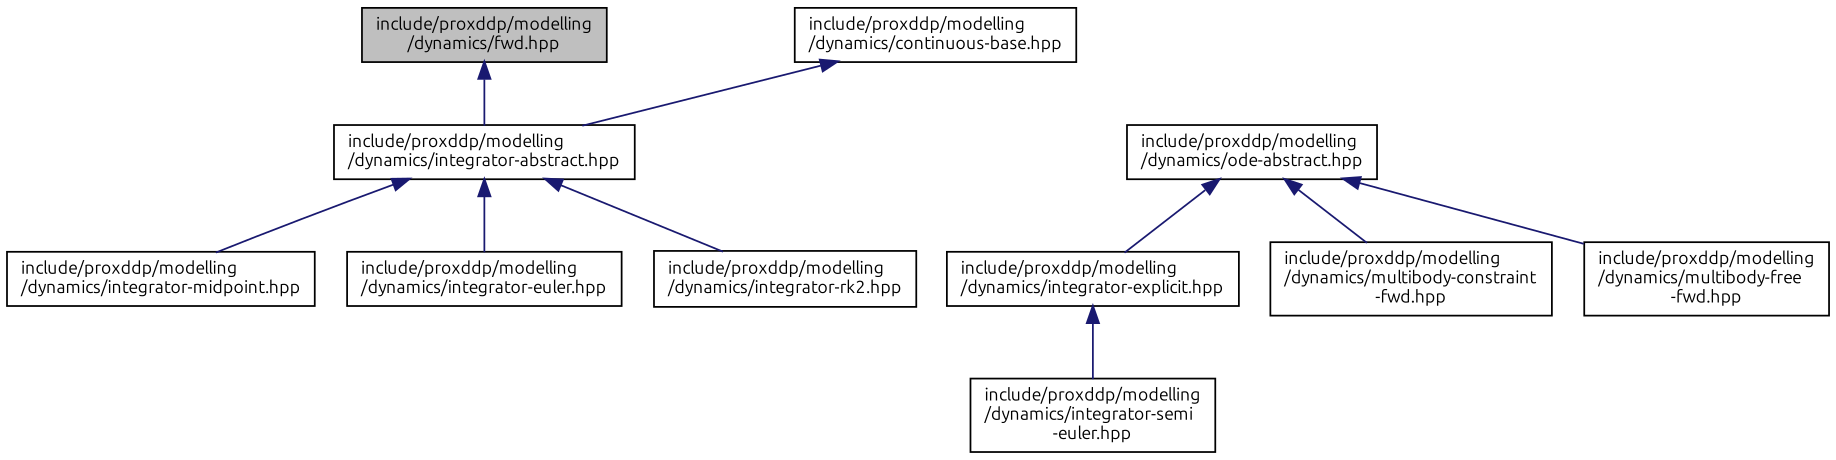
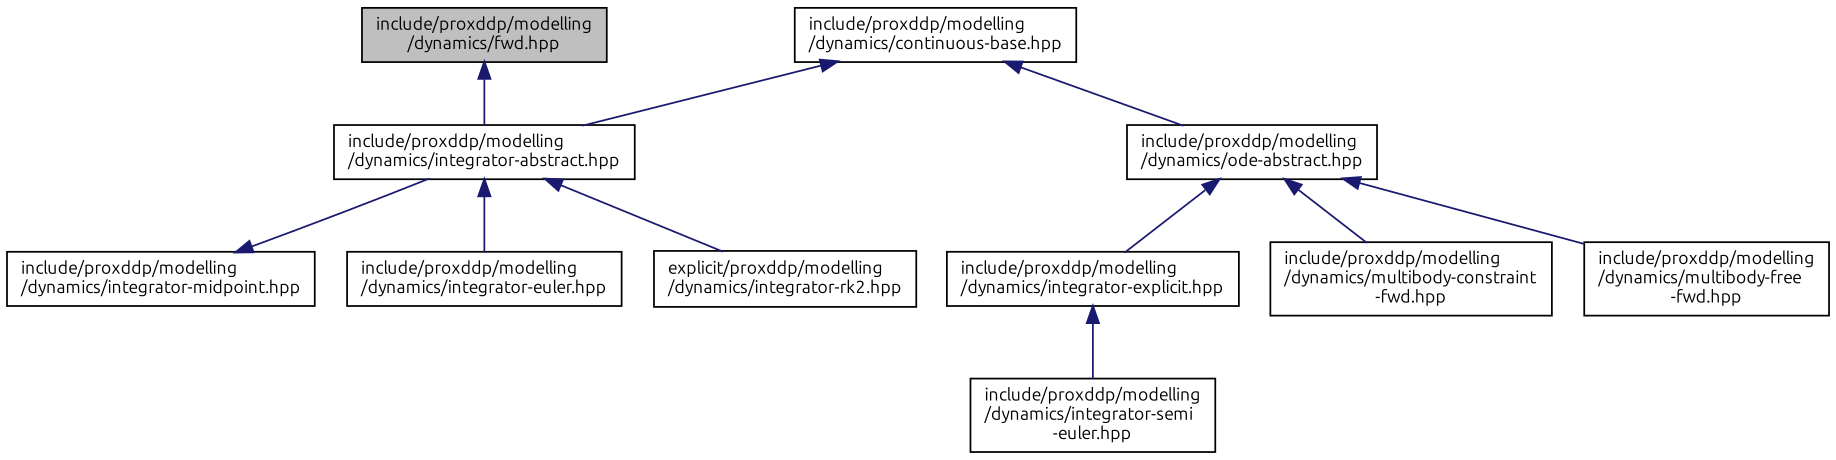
none -> (1102, 97)
(304, 218) -> (341, 213)
(785, 279) -> (785, 279)
